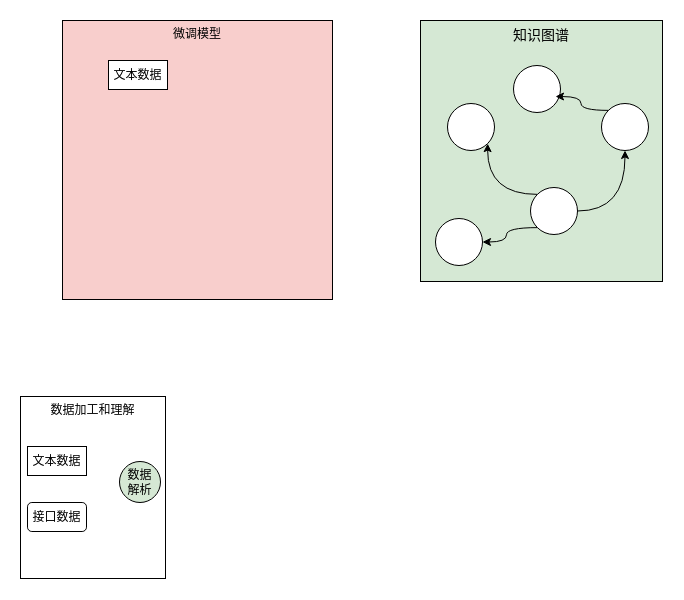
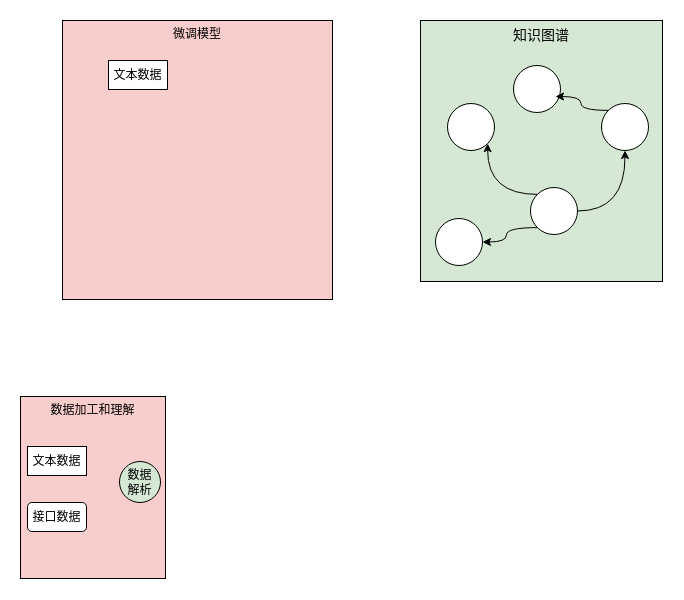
(93, 488) -> (93, 488)
